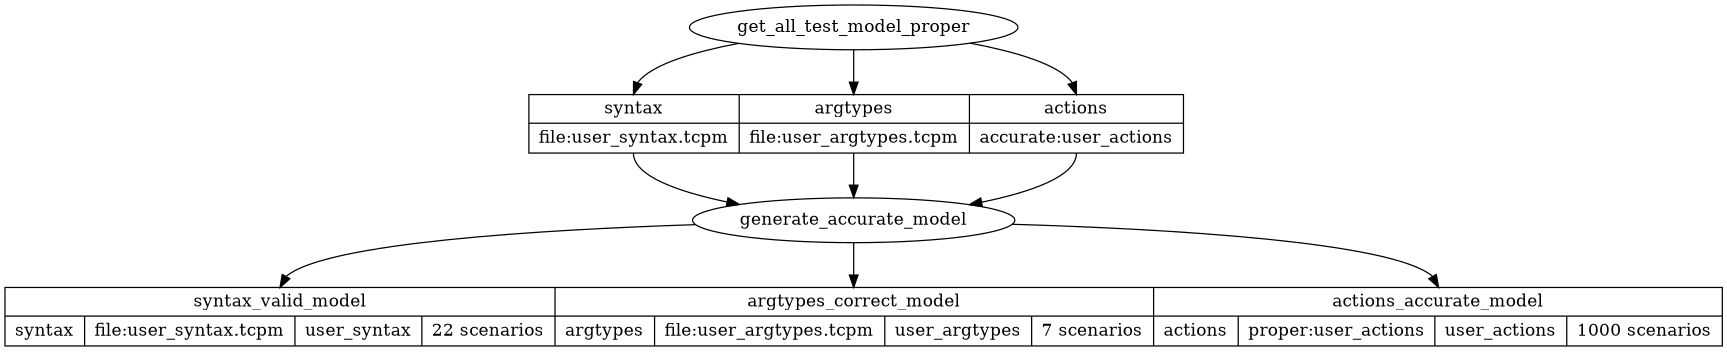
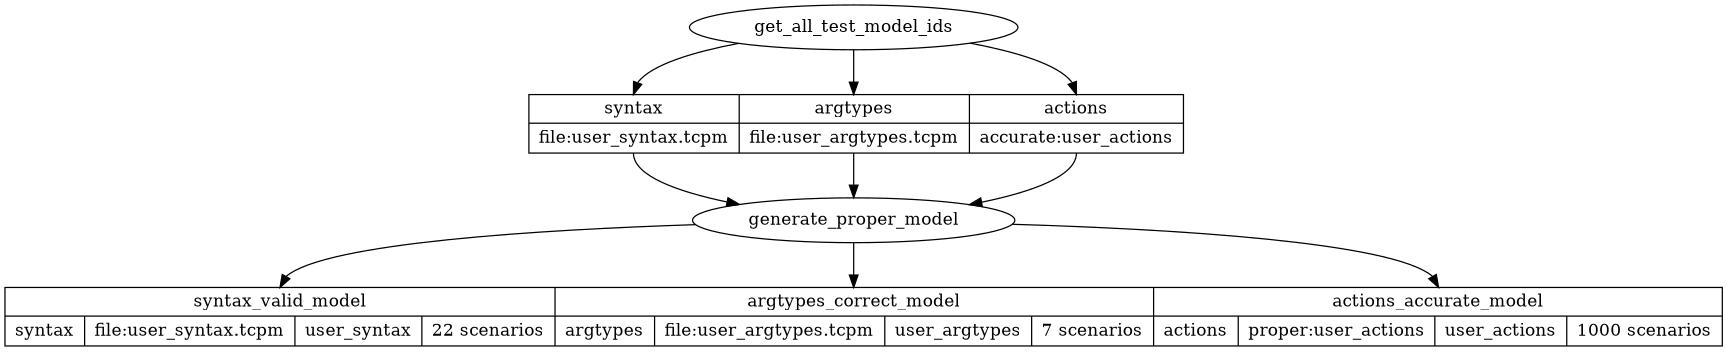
(854, 27) -> (854, 27)
(854, 220) -> (854, 220)
